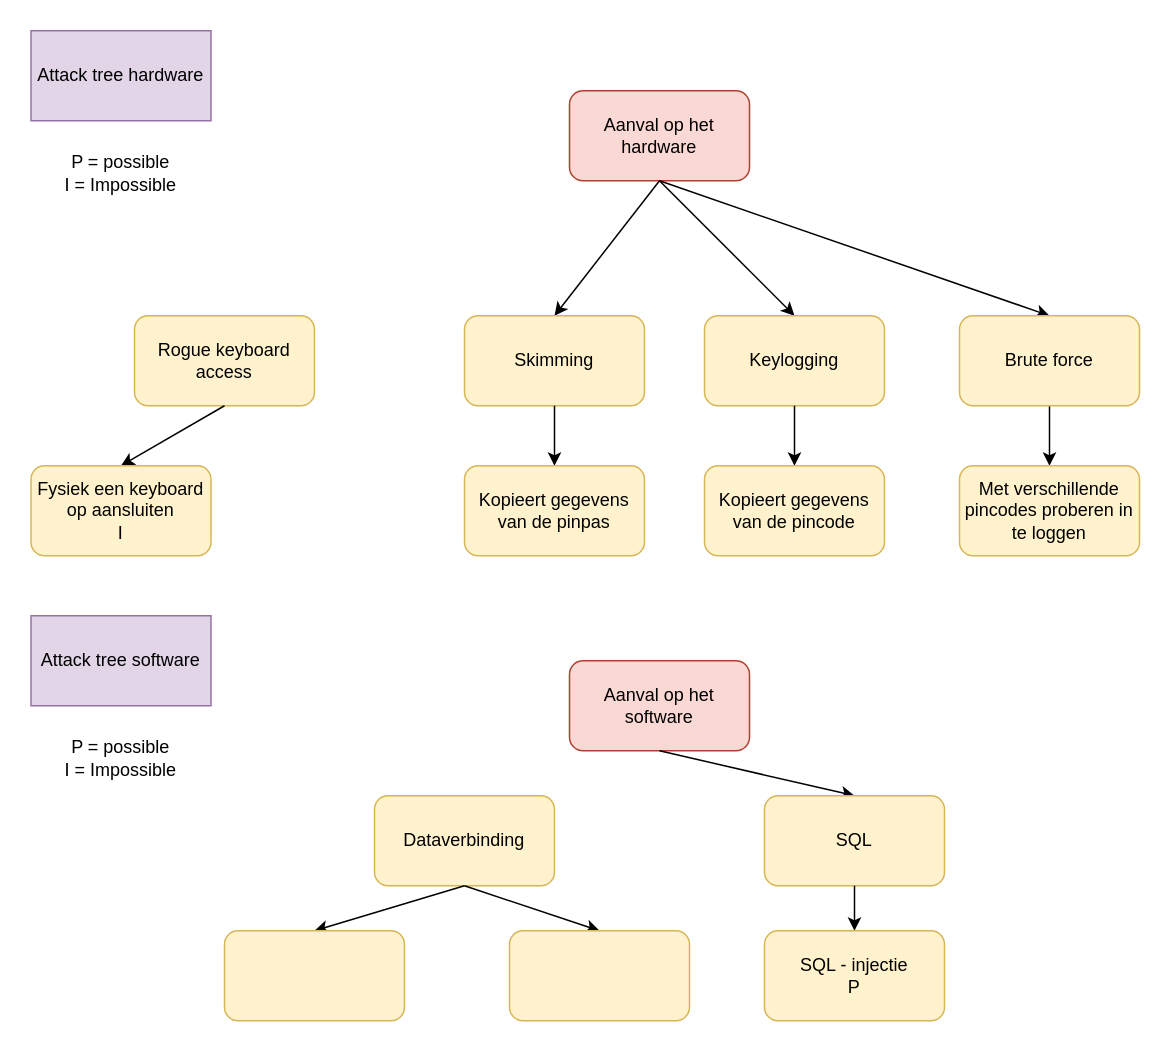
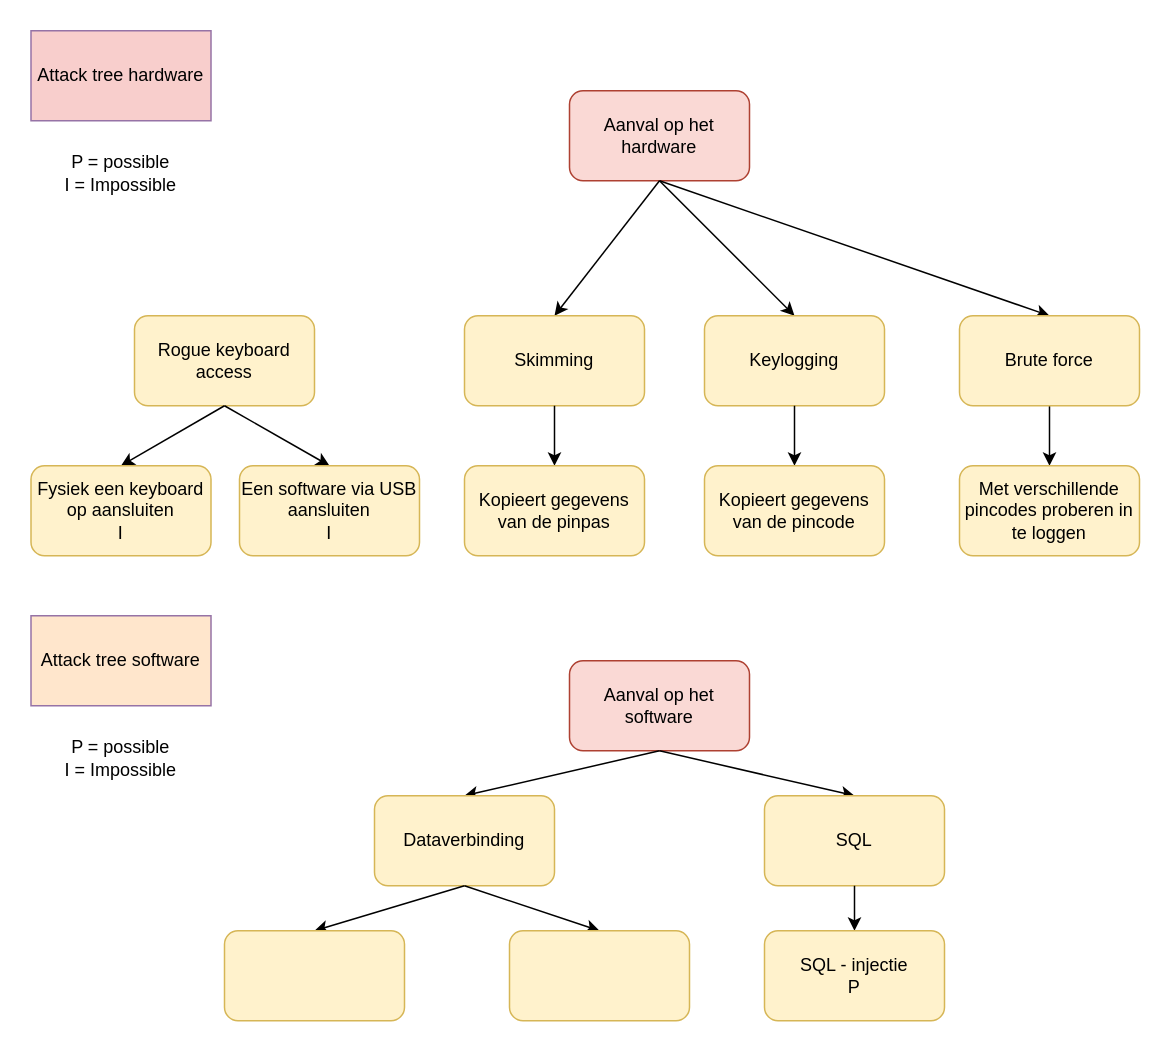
(121, 76) -> (121, 76)
none -> (273, 434)
none -> (329, 511)
(121, 661) -> (121, 661)
none -> (565, 772)
